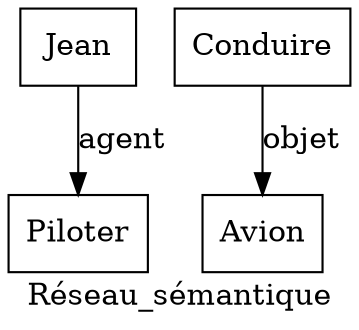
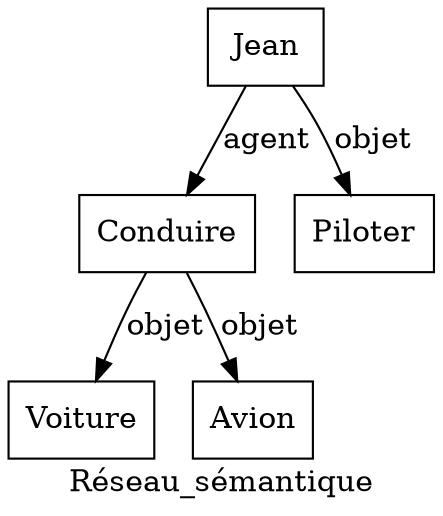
none -> (222, 131)
(122, 140) -> (374, 140)
none -> (81, 420)
